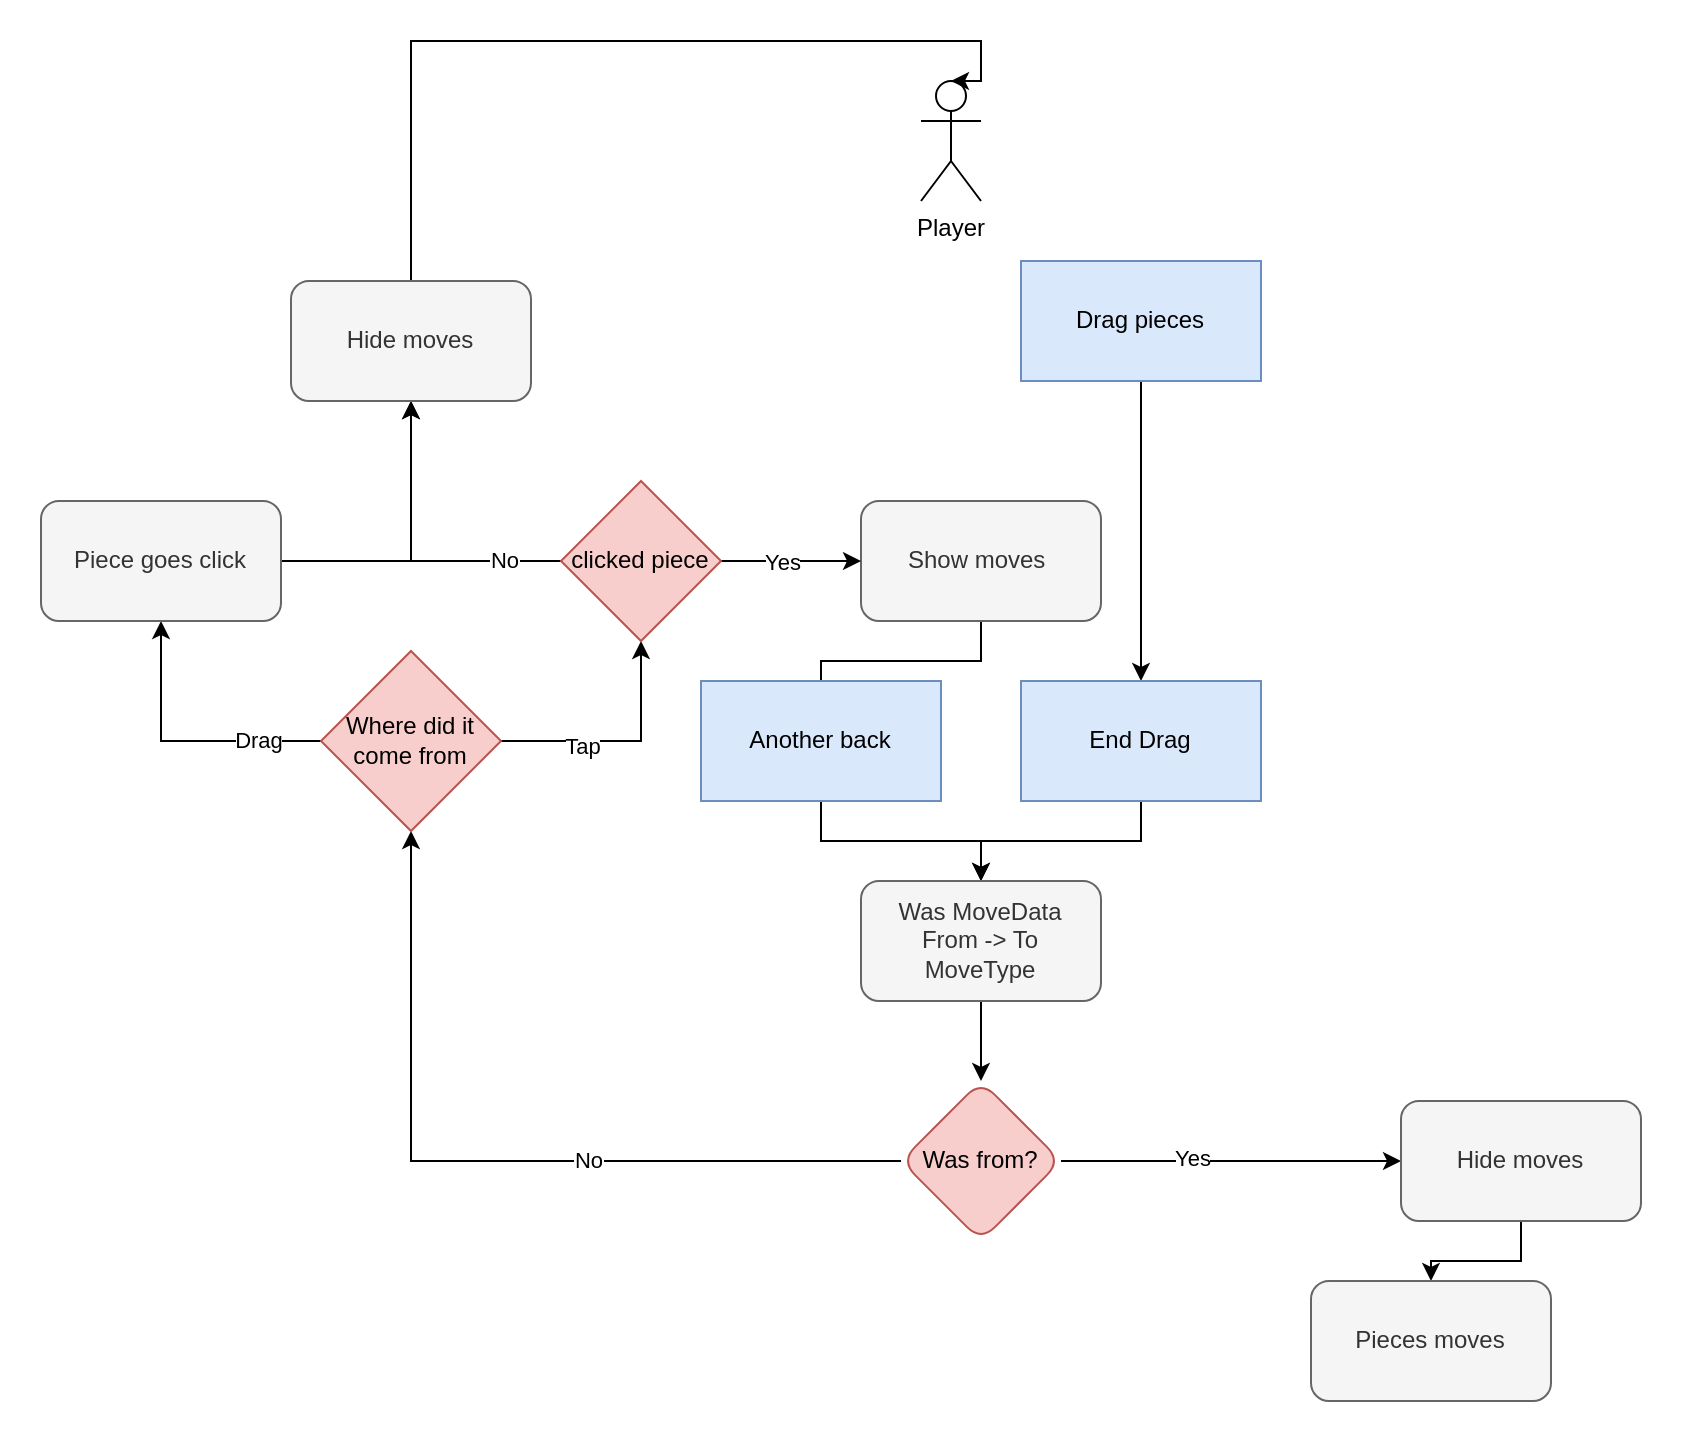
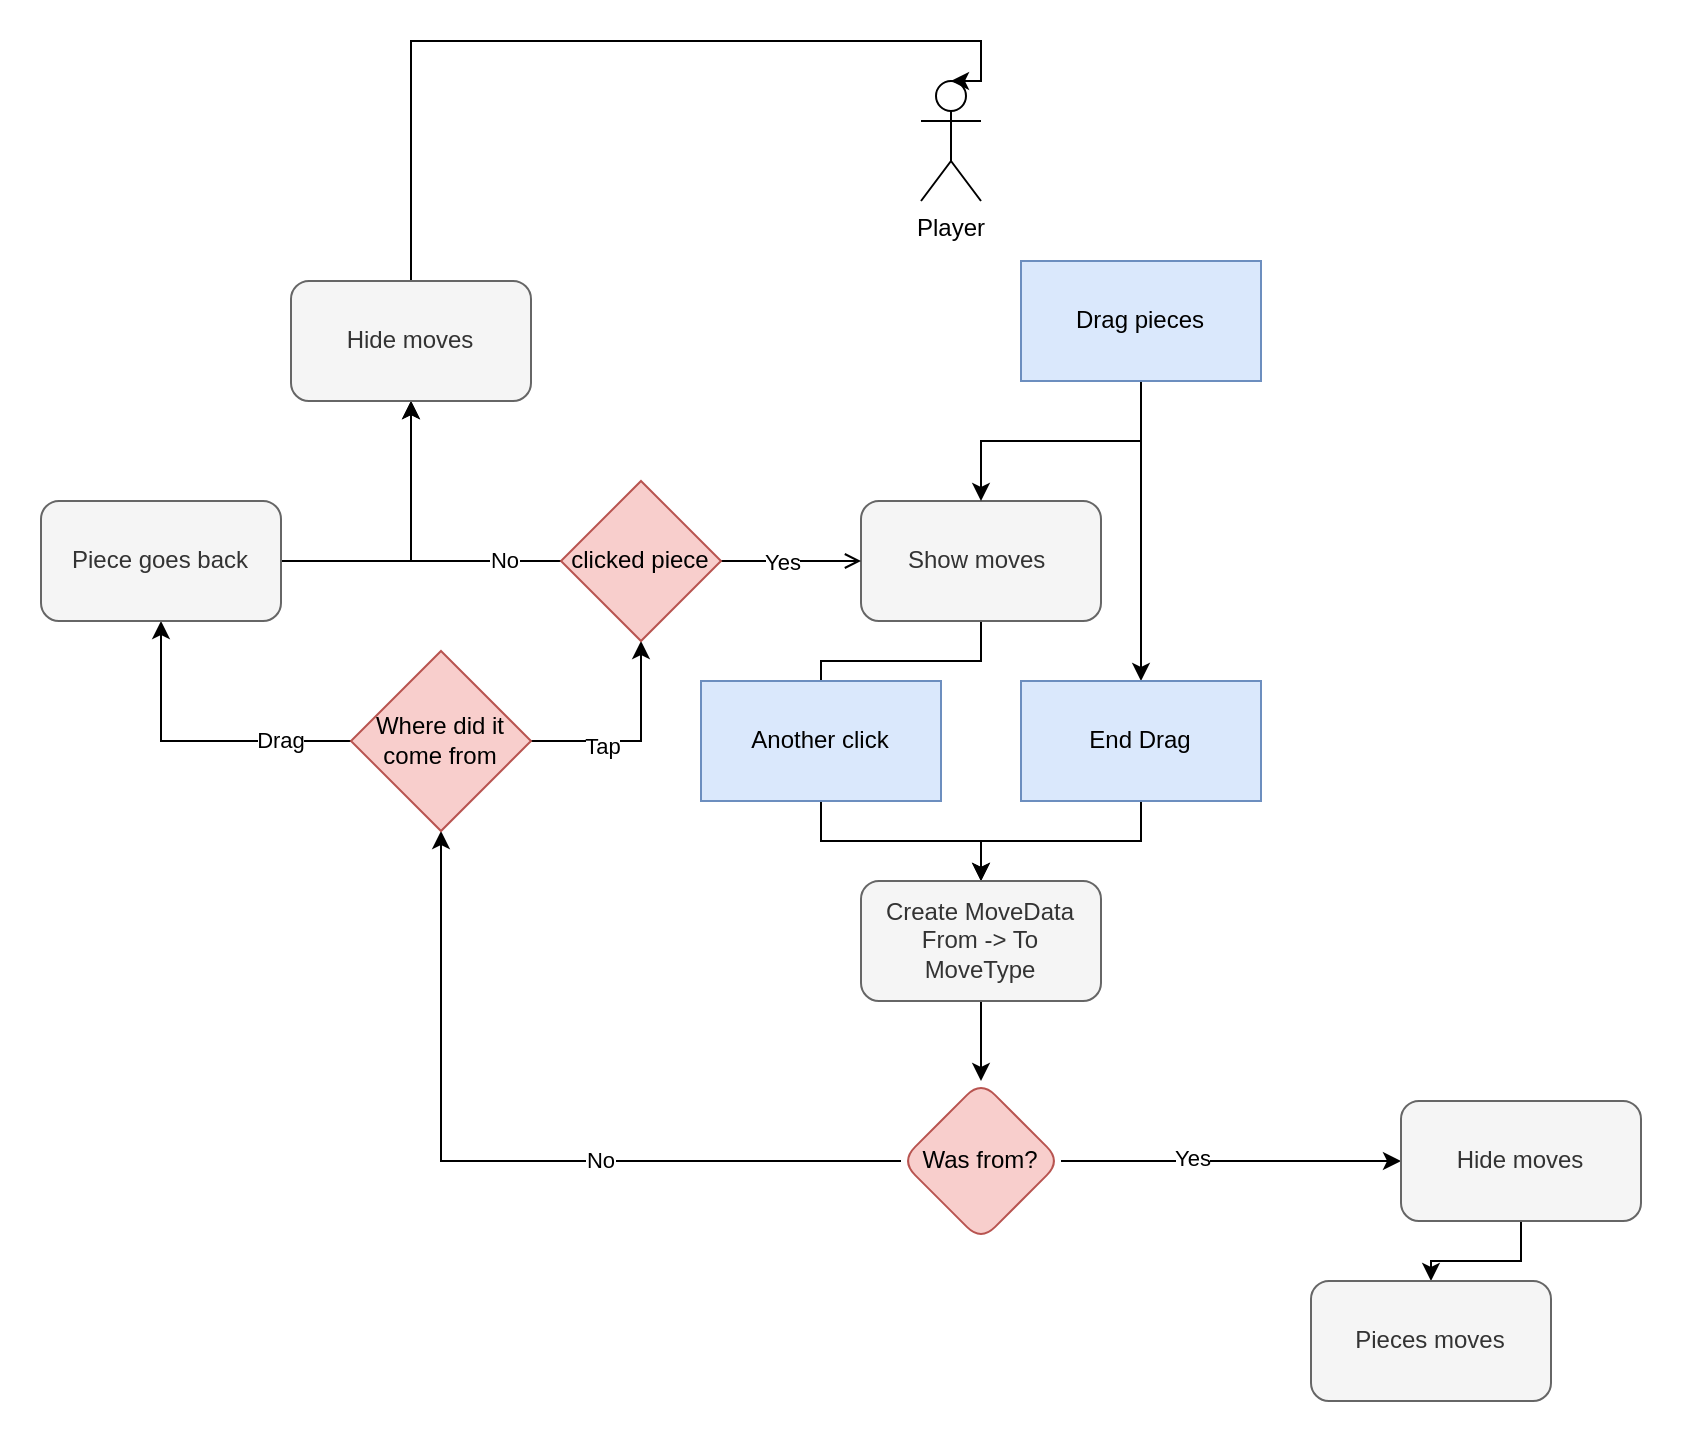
none -> (1036, 441)
(161, 561) -> (161, 561)
(846, 561) -> (848, 561)
(411, 741) -> (441, 741)
(821, 741) -> (821, 741)
(981, 941) -> (981, 941)
